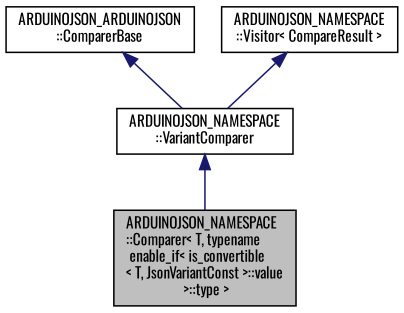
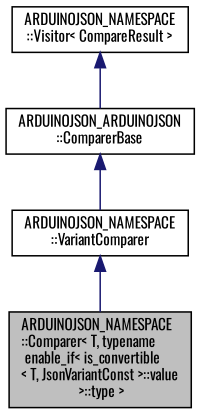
(252, 86) -> (100, 88)
